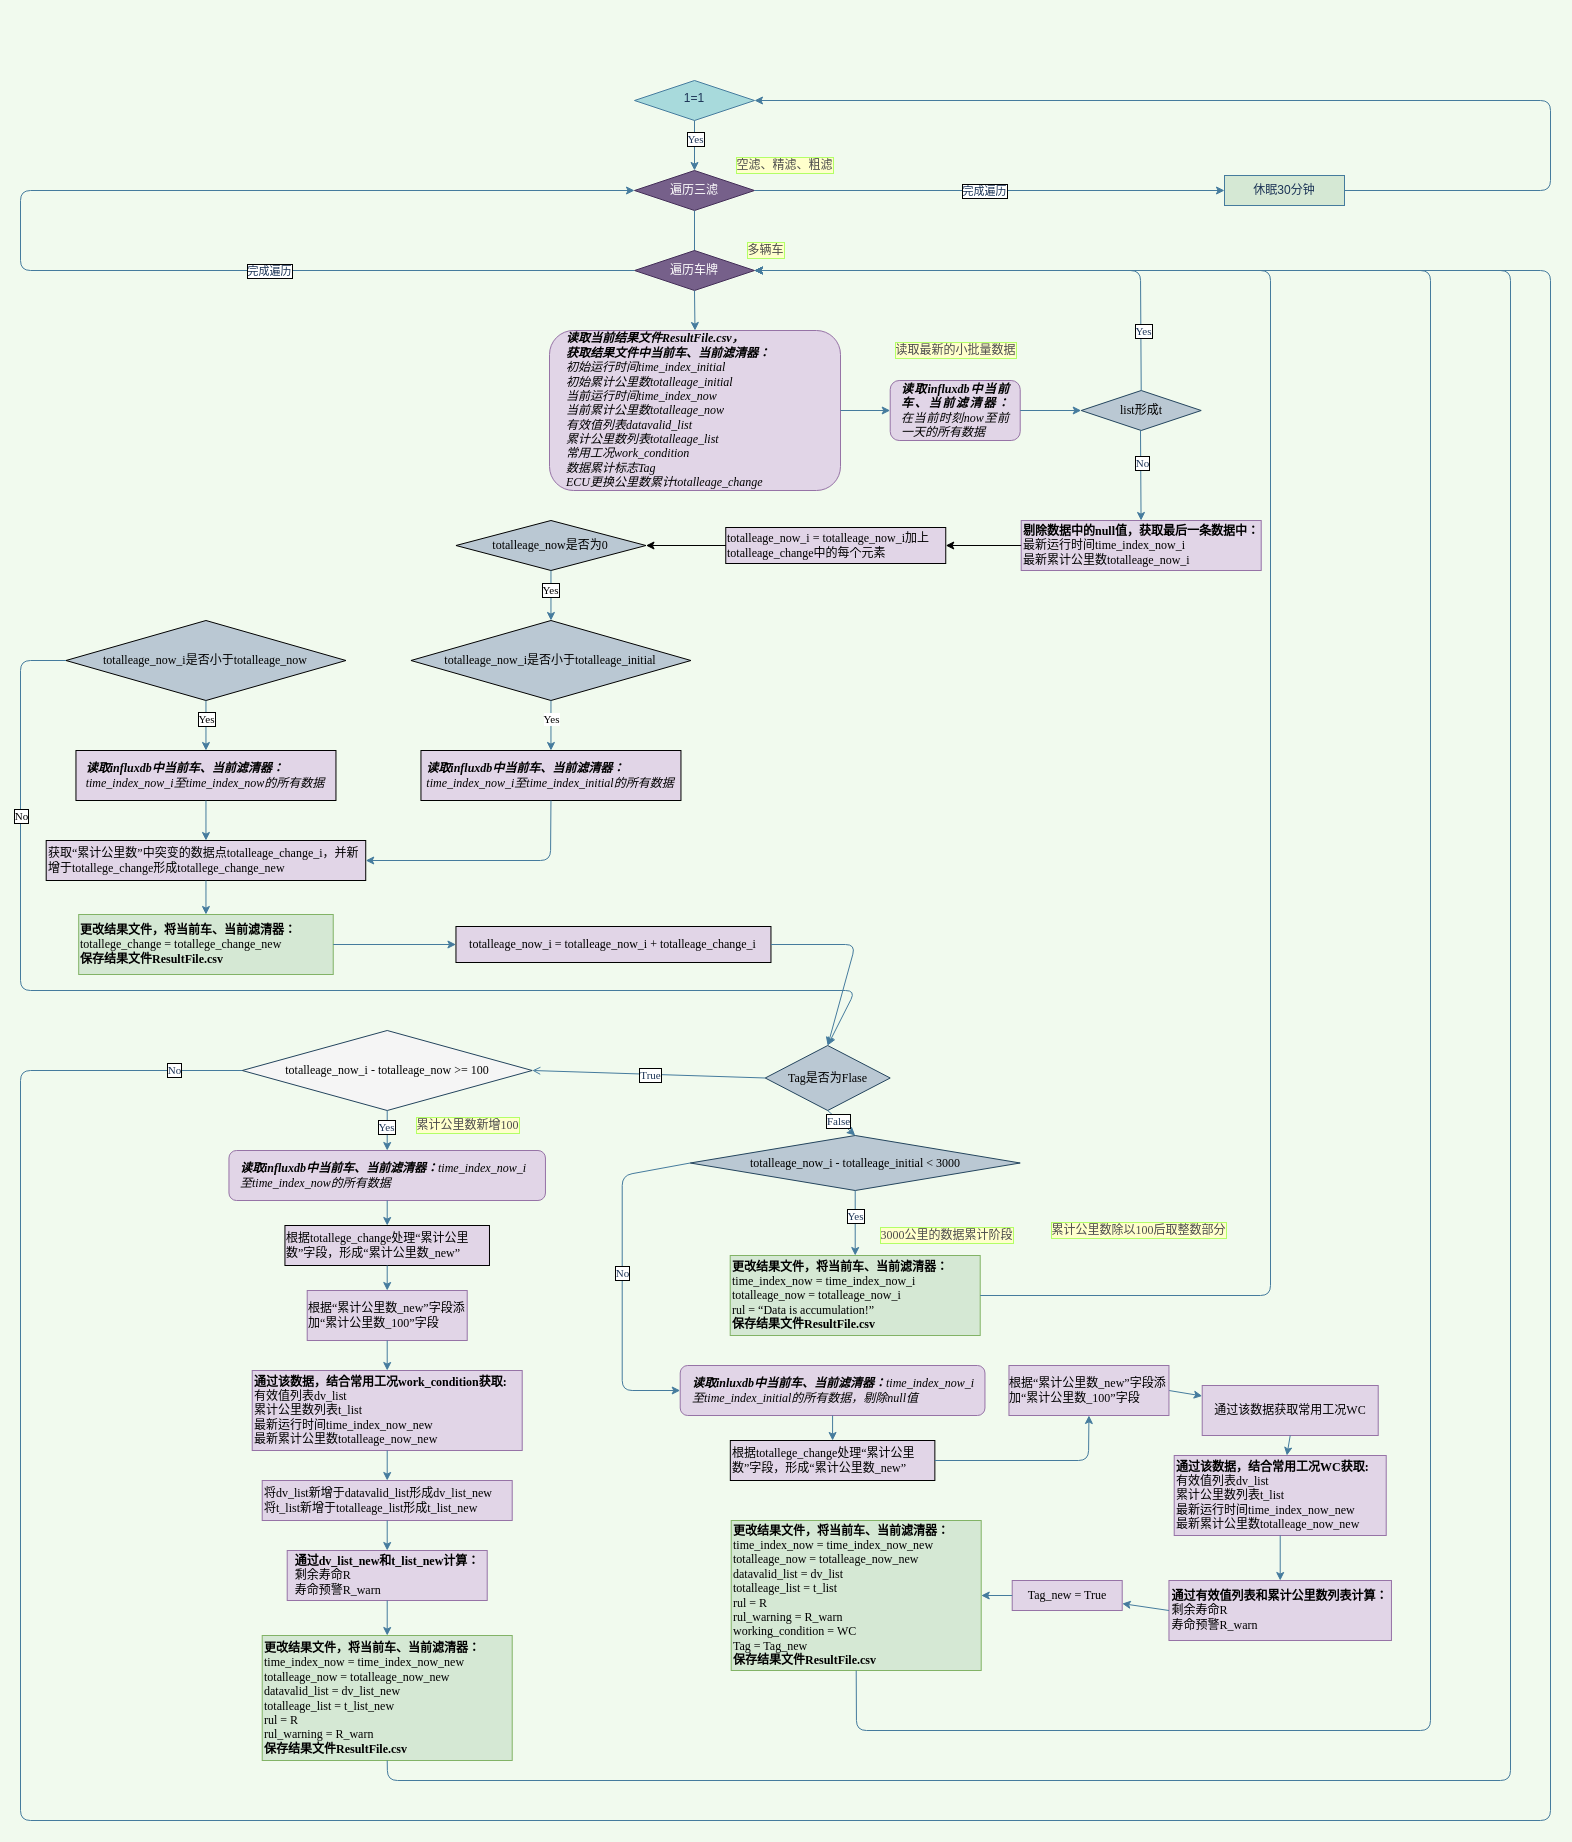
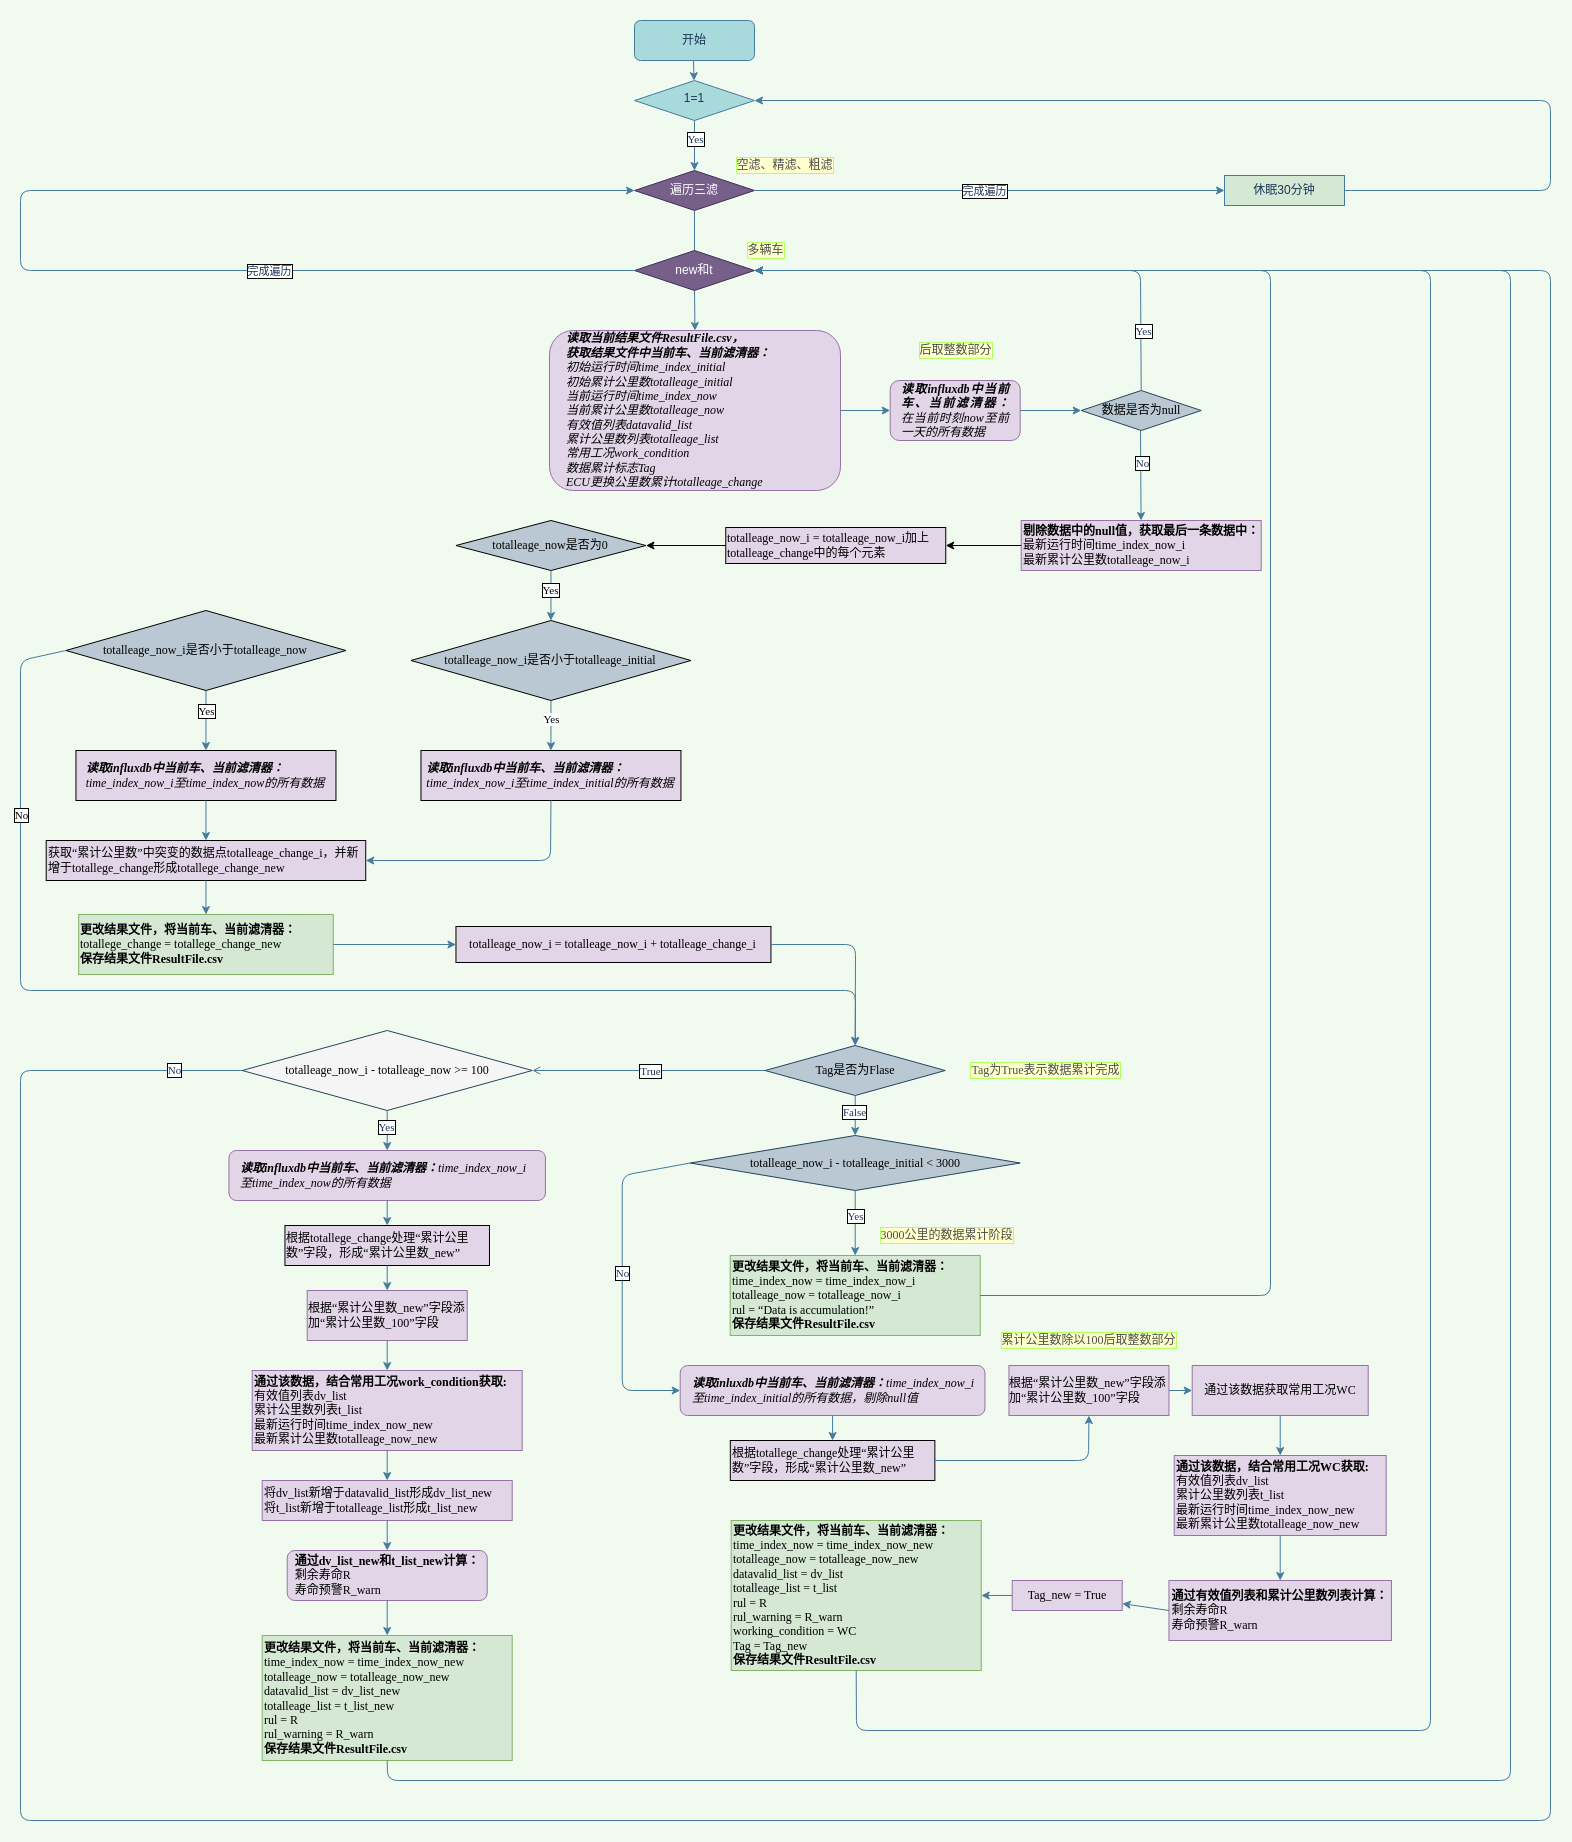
none -> (695, 41)
none -> (694, 67)
(695, 271) -> (695, 271)
(956, 351) -> (956, 351)
(1142, 411) -> (1142, 411)
(206, 661) -> (206, 651)
none -> (1045, 1071)
(828, 1078) -> (855, 1071)
(467, 1126) -> none
(1139, 1231) -> (1089, 1341)
(1290, 1411) -> (1280, 1391)
(387, 1576) -> (387, 1576)
